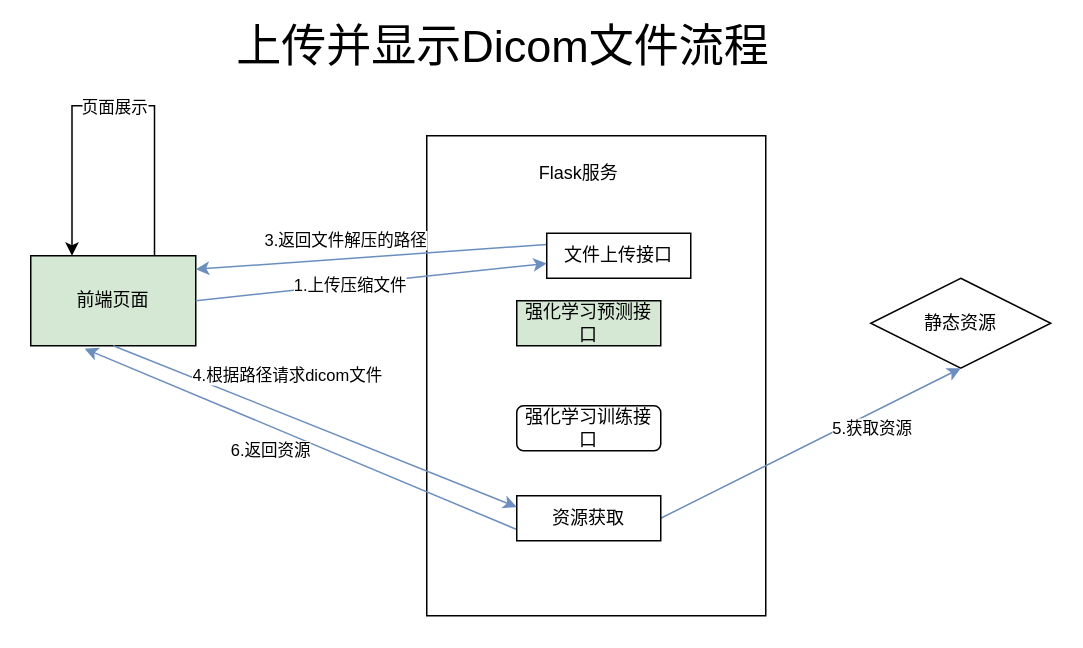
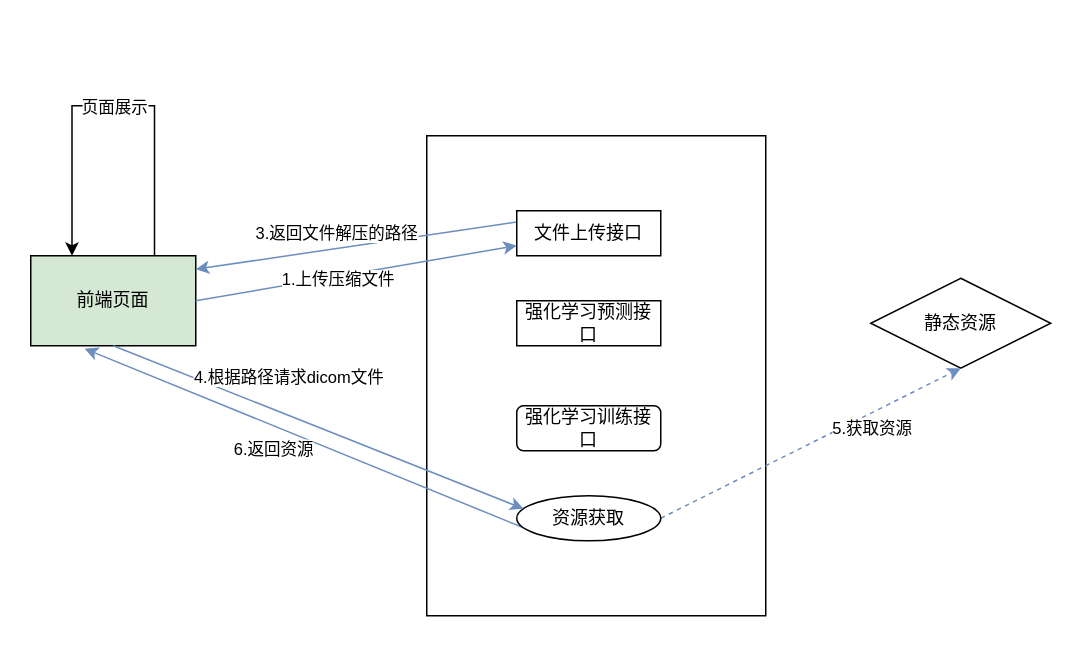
(503, 46) -> none
(579, 173) -> none
(619, 256) -> (589, 233)
(589, 323) -> (589, 323)
(746, 476) -> (746, 476)
(589, 518) -> (589, 518)
